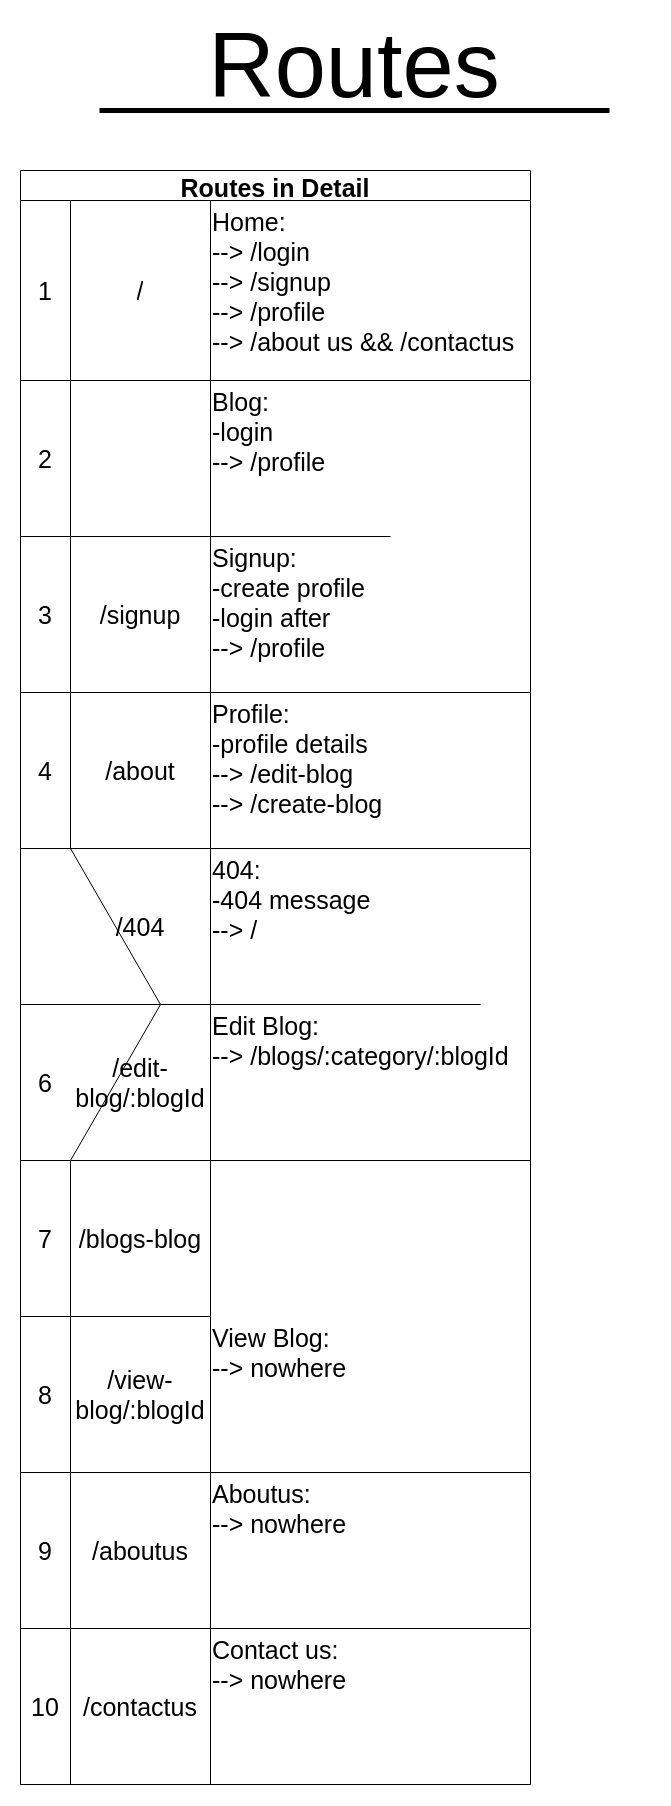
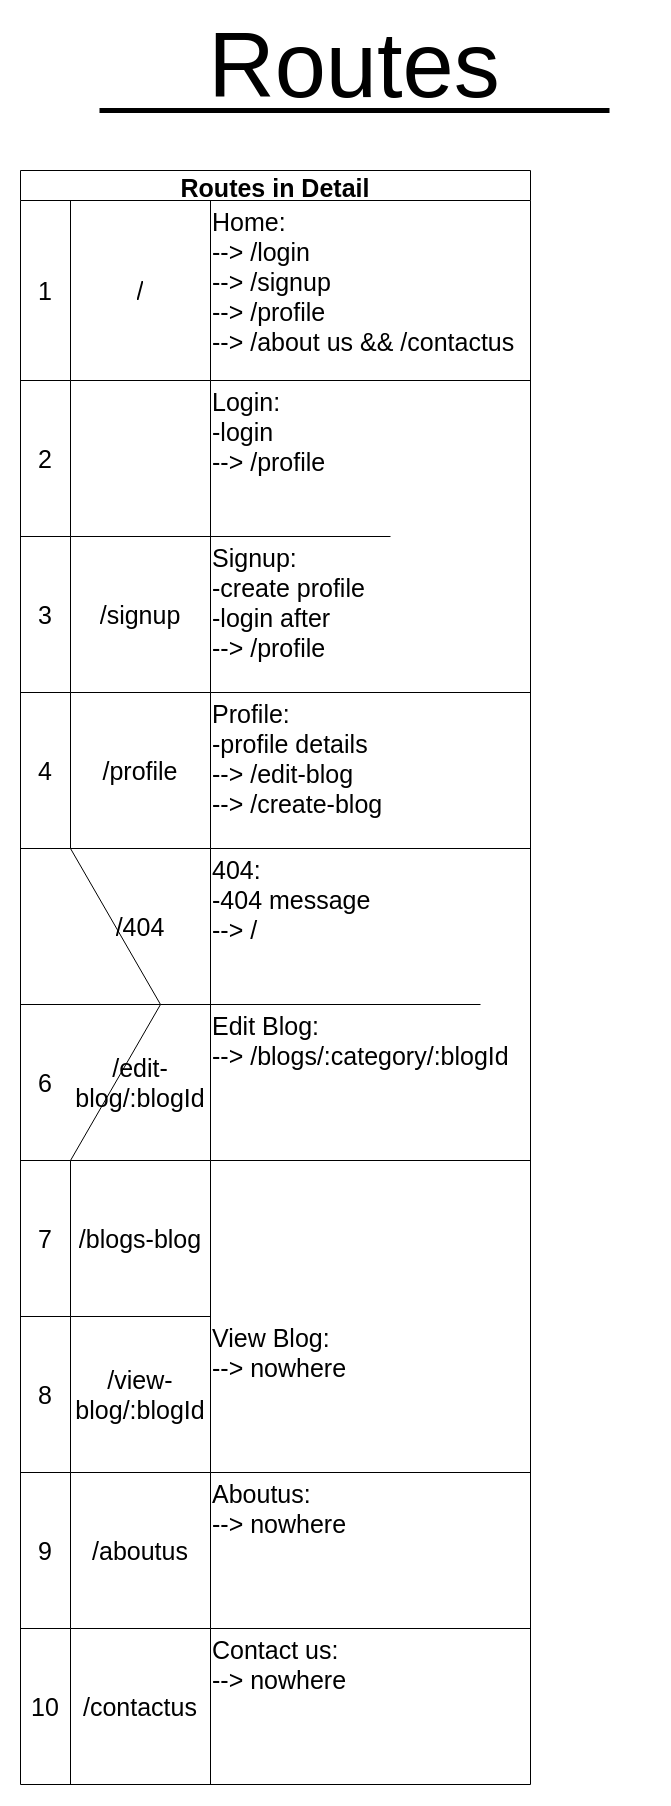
(287, 433) -> (287, 433)
(141, 771) -> (141, 771)
